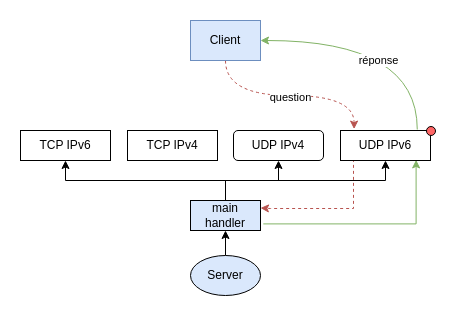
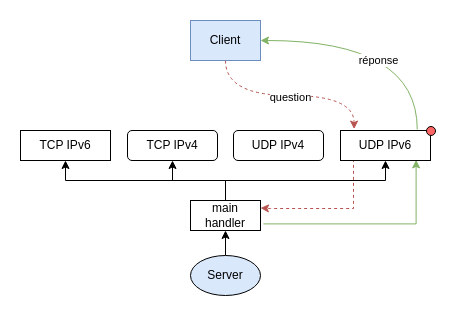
(173, 146) -> (173, 146)
(279, 173) -> (173, 173)
(226, 216) -> (226, 216)
